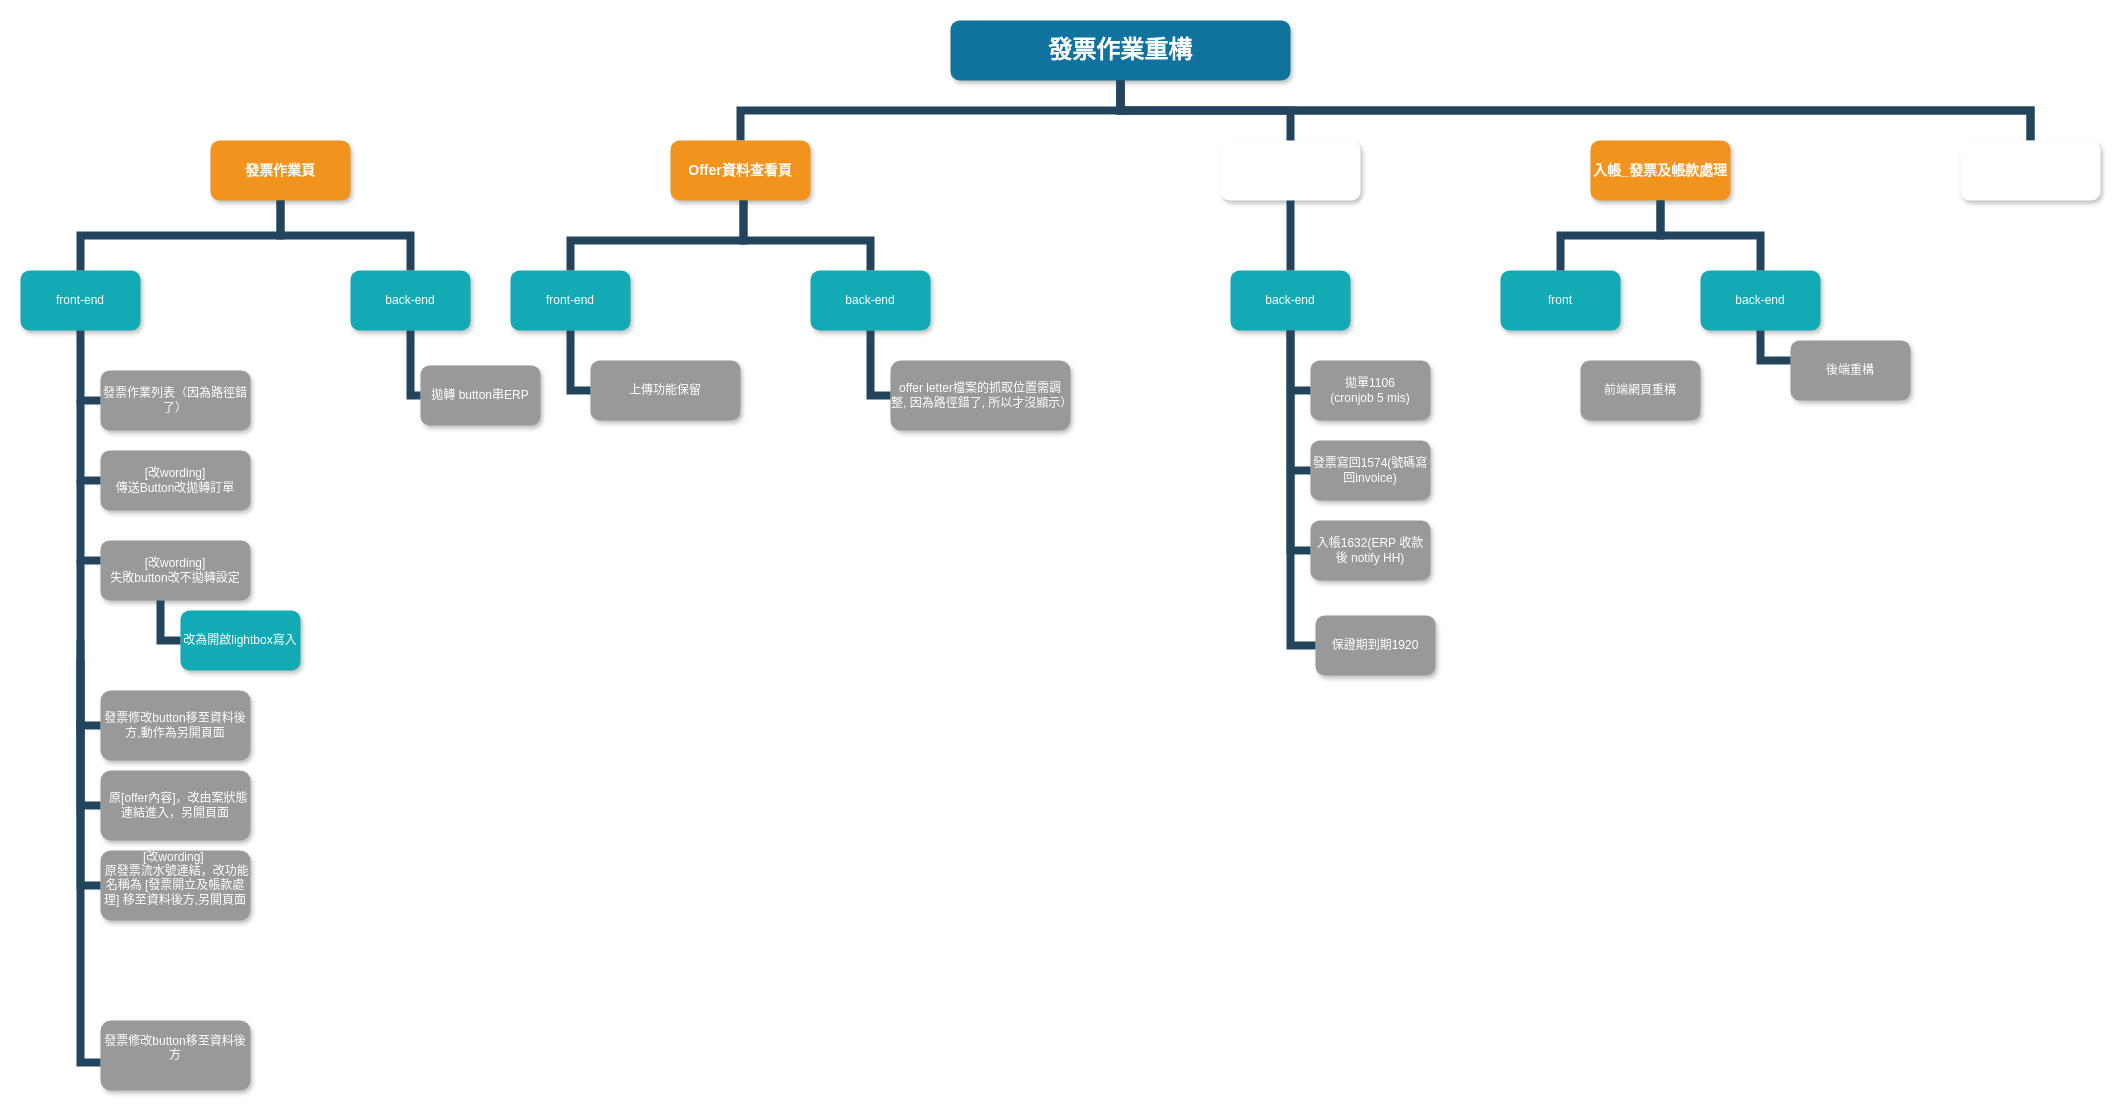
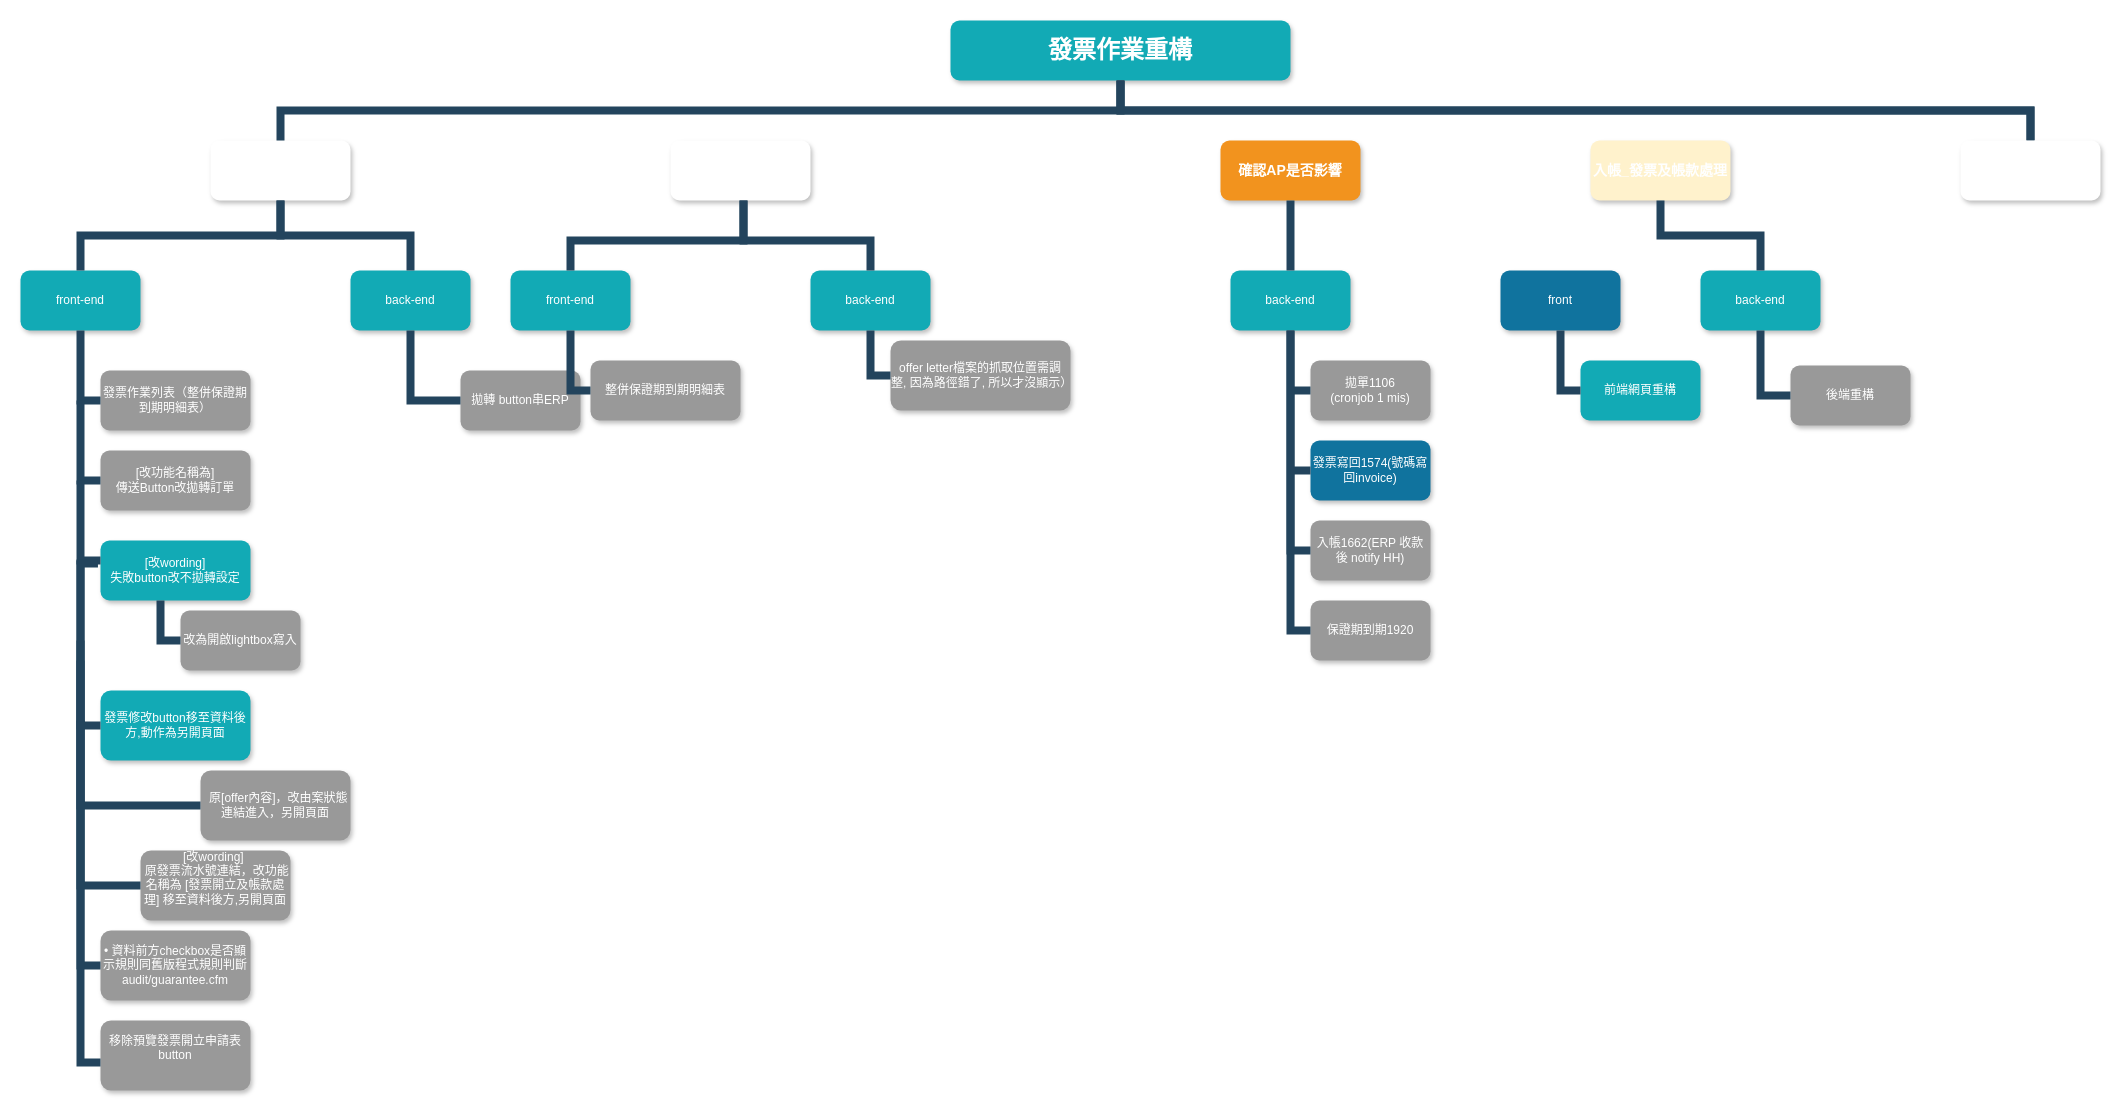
(1121, 51) -> (1121, 51)
(741, 127) -> none
(1291, 127) -> (494, 111)
(281, 171) -> (281, 171)
(741, 171) -> (741, 171)
(1291, 171) -> (1291, 171)
(1661, 171) -> (1661, 171)
(1592, 236) -> none
(1561, 301) -> (1561, 301)
none -> (1561, 371)
(1851, 371) -> (1851, 396)
(666, 391) -> (666, 391)
(1371, 391) -> (1371, 391)
(1641, 391) -> (1641, 391)
(481, 396) -> (521, 401)
(981, 396) -> (981, 376)
(176, 401) -> (176, 401)
(1371, 471) -> (1371, 471)
(176, 481) -> (176, 481)
(1371, 551) -> (1371, 551)
(176, 571) -> (176, 571)
(241, 641) -> (241, 641)
(1376, 646) -> (1371, 631)
(176, 726) -> (176, 726)
(176, 806) -> (276, 806)
(176, 886) -> (216, 886)
none -> (92, 966)
none -> (176, 966)
(176, 1056) -> (176, 1056)
